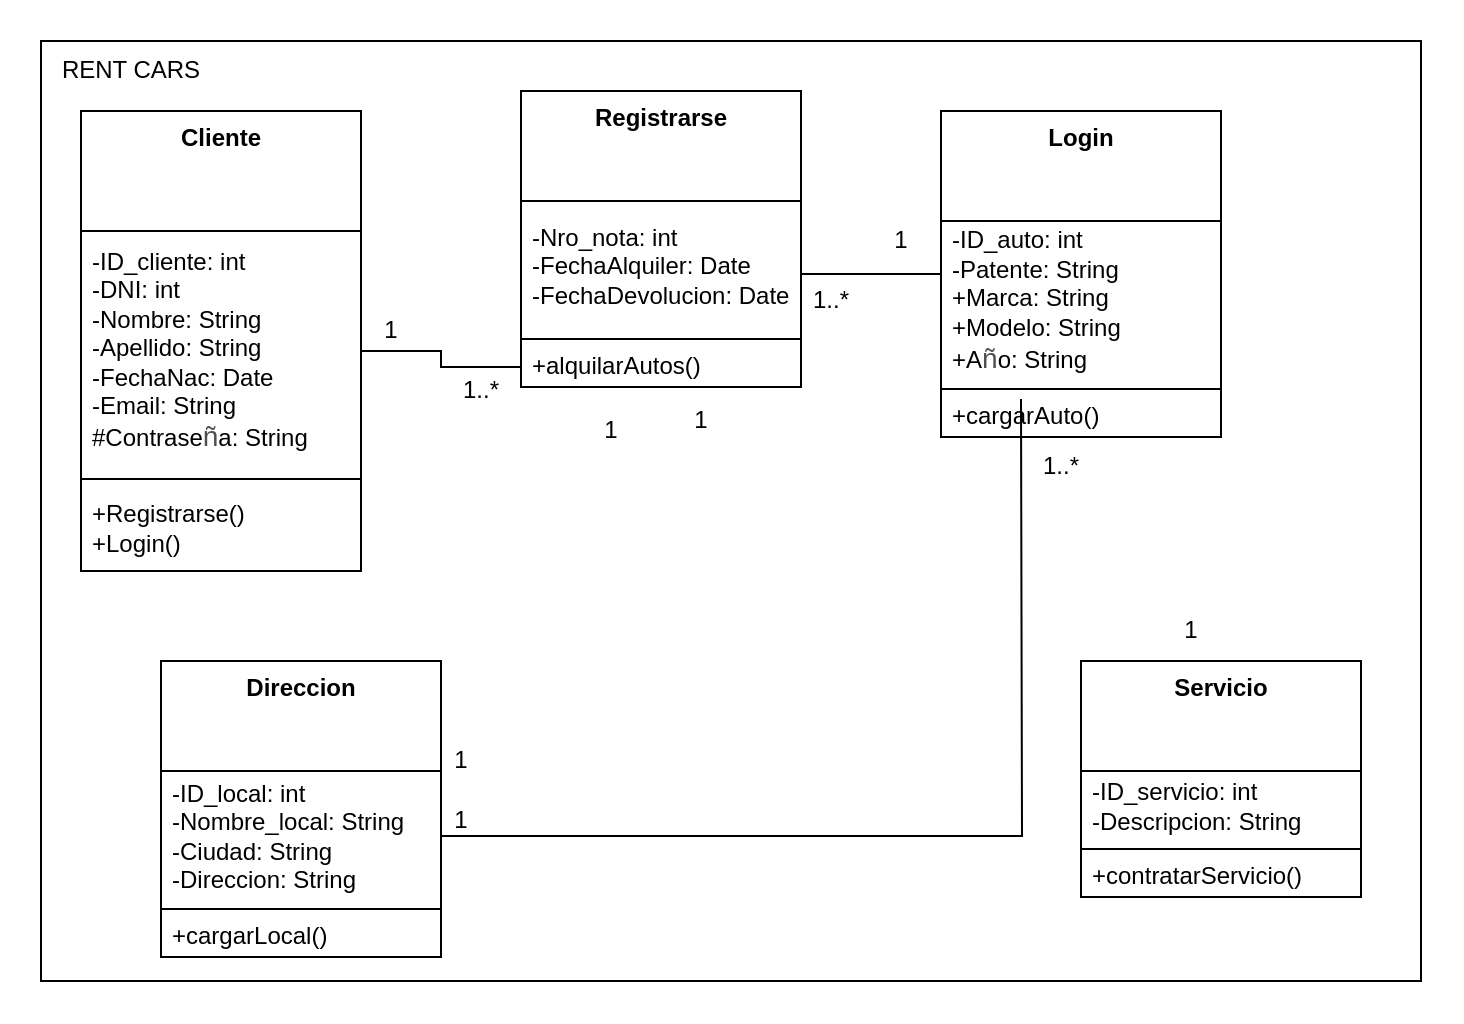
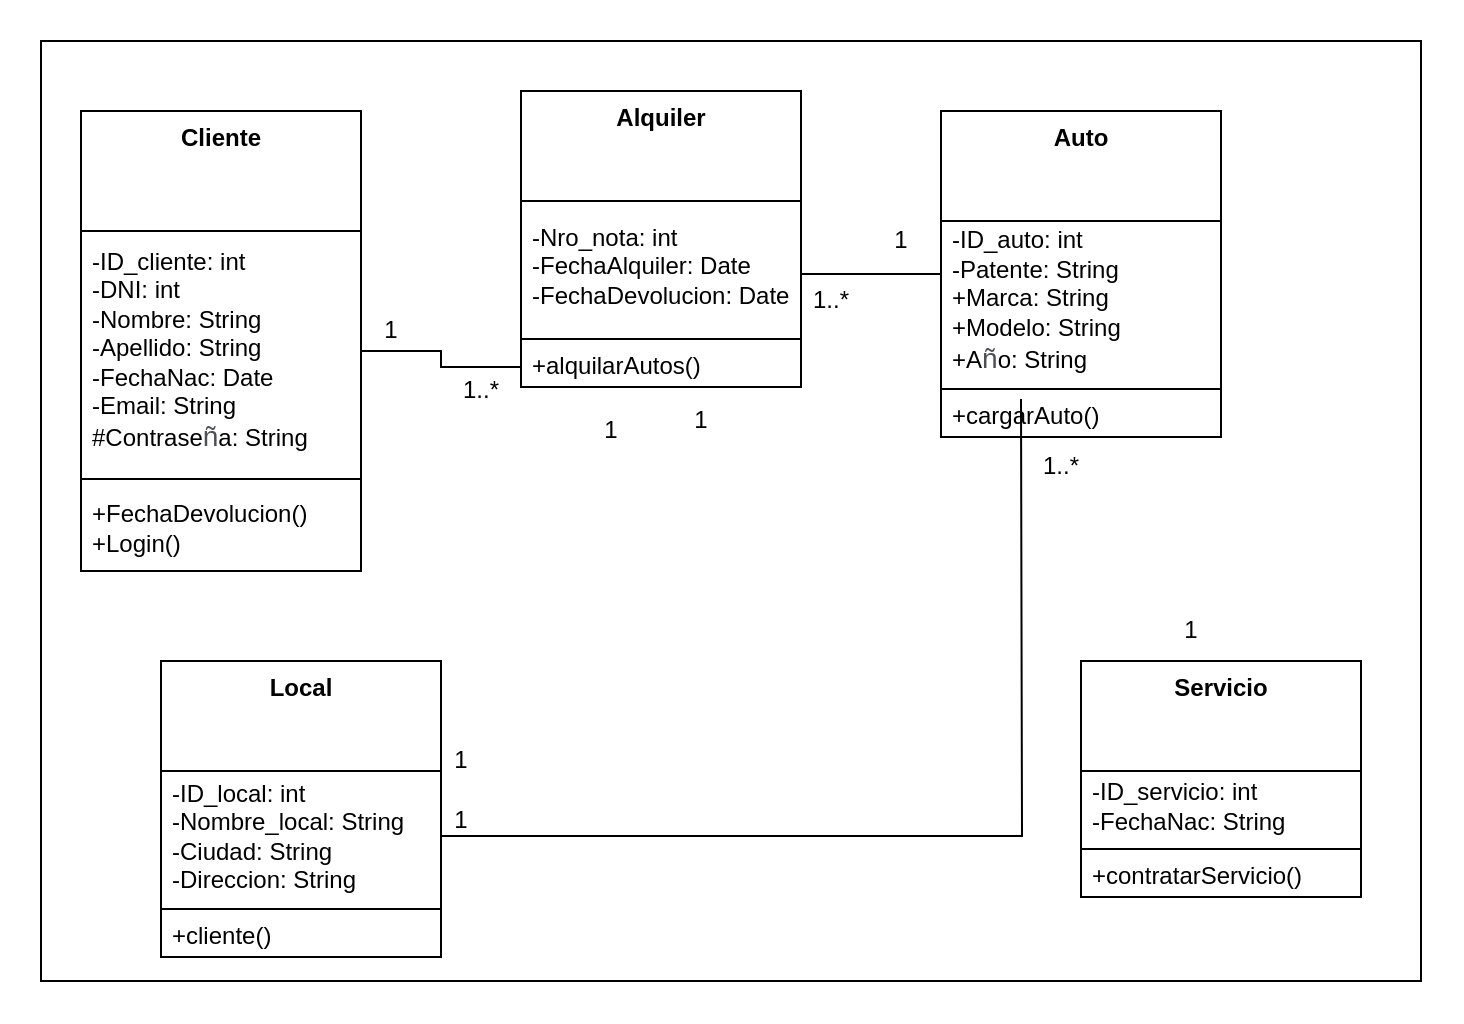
(131, 71) -> none
(662, 119) -> (662, 119)
(1082, 139) -> (1082, 139)
(184, 529) -> (208, 529)
(302, 689) -> (302, 689)
(1212, 807) -> (1198, 807)
(264, 937) -> (234, 937)
